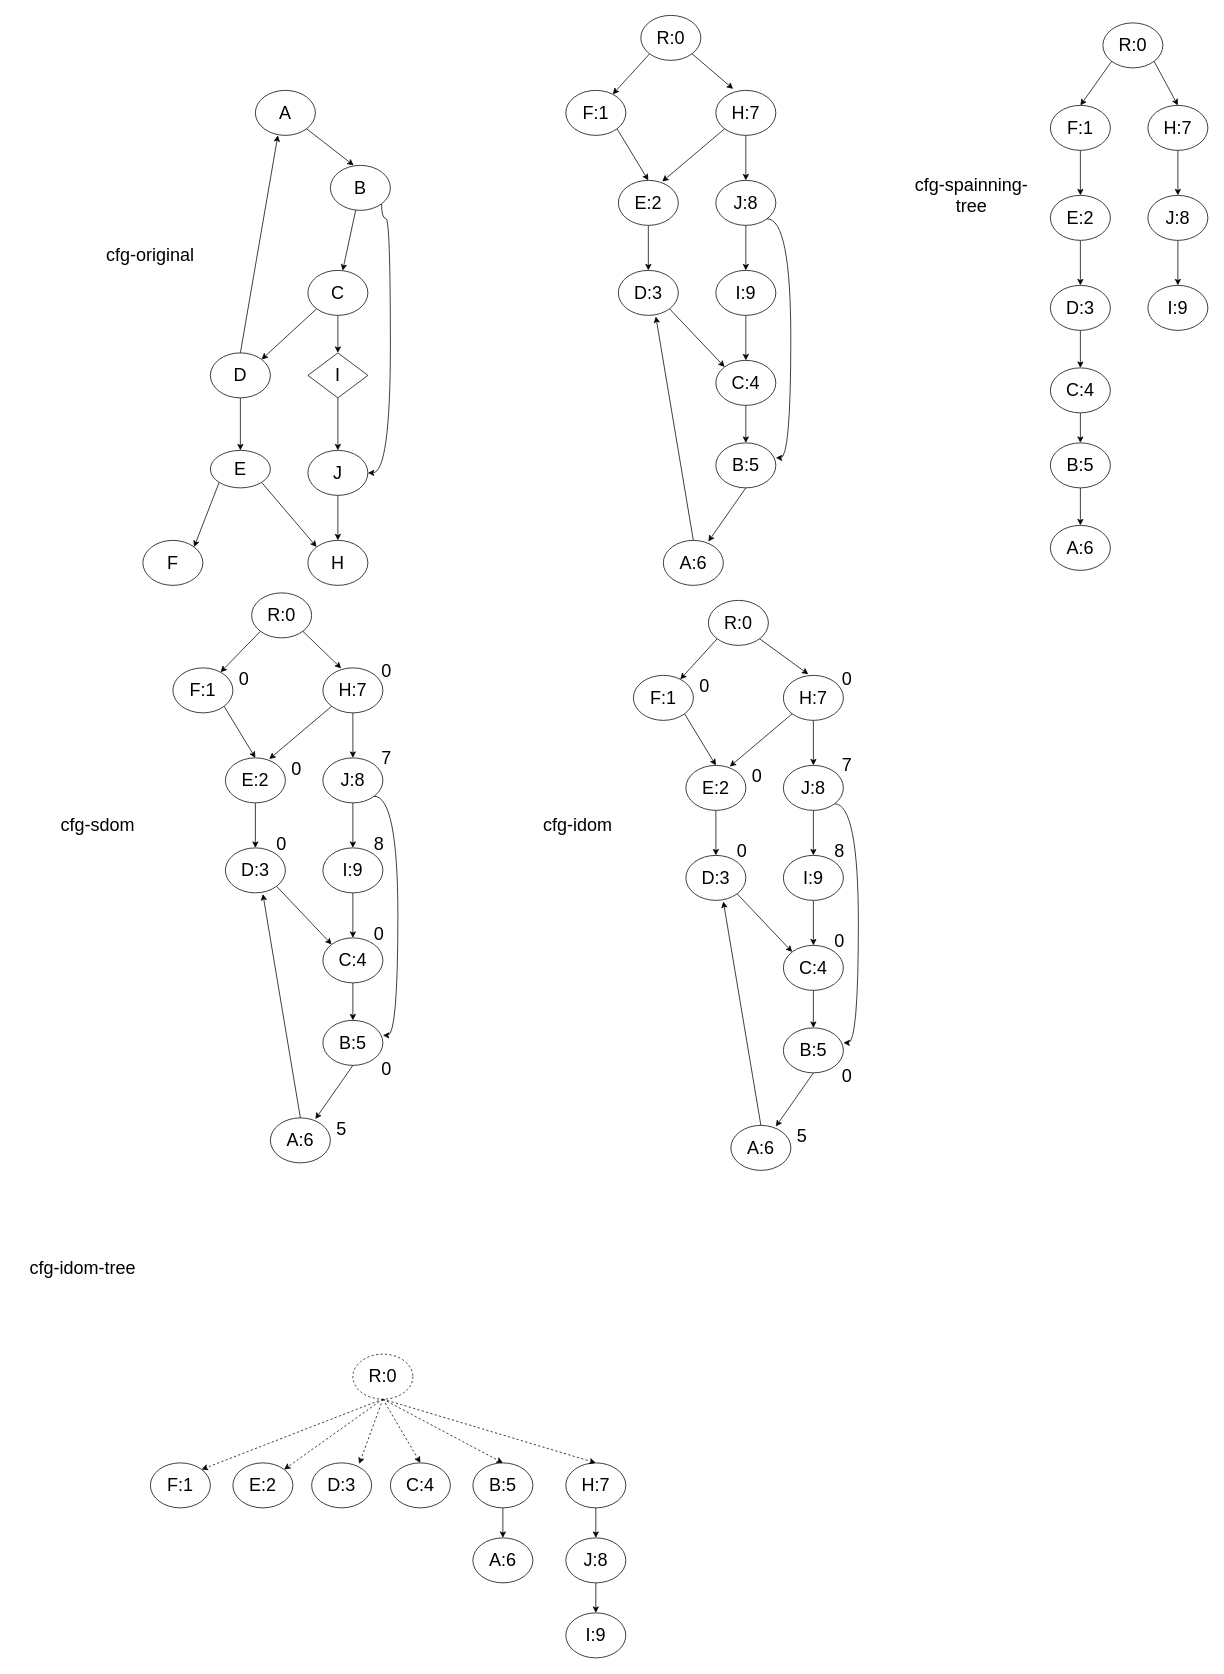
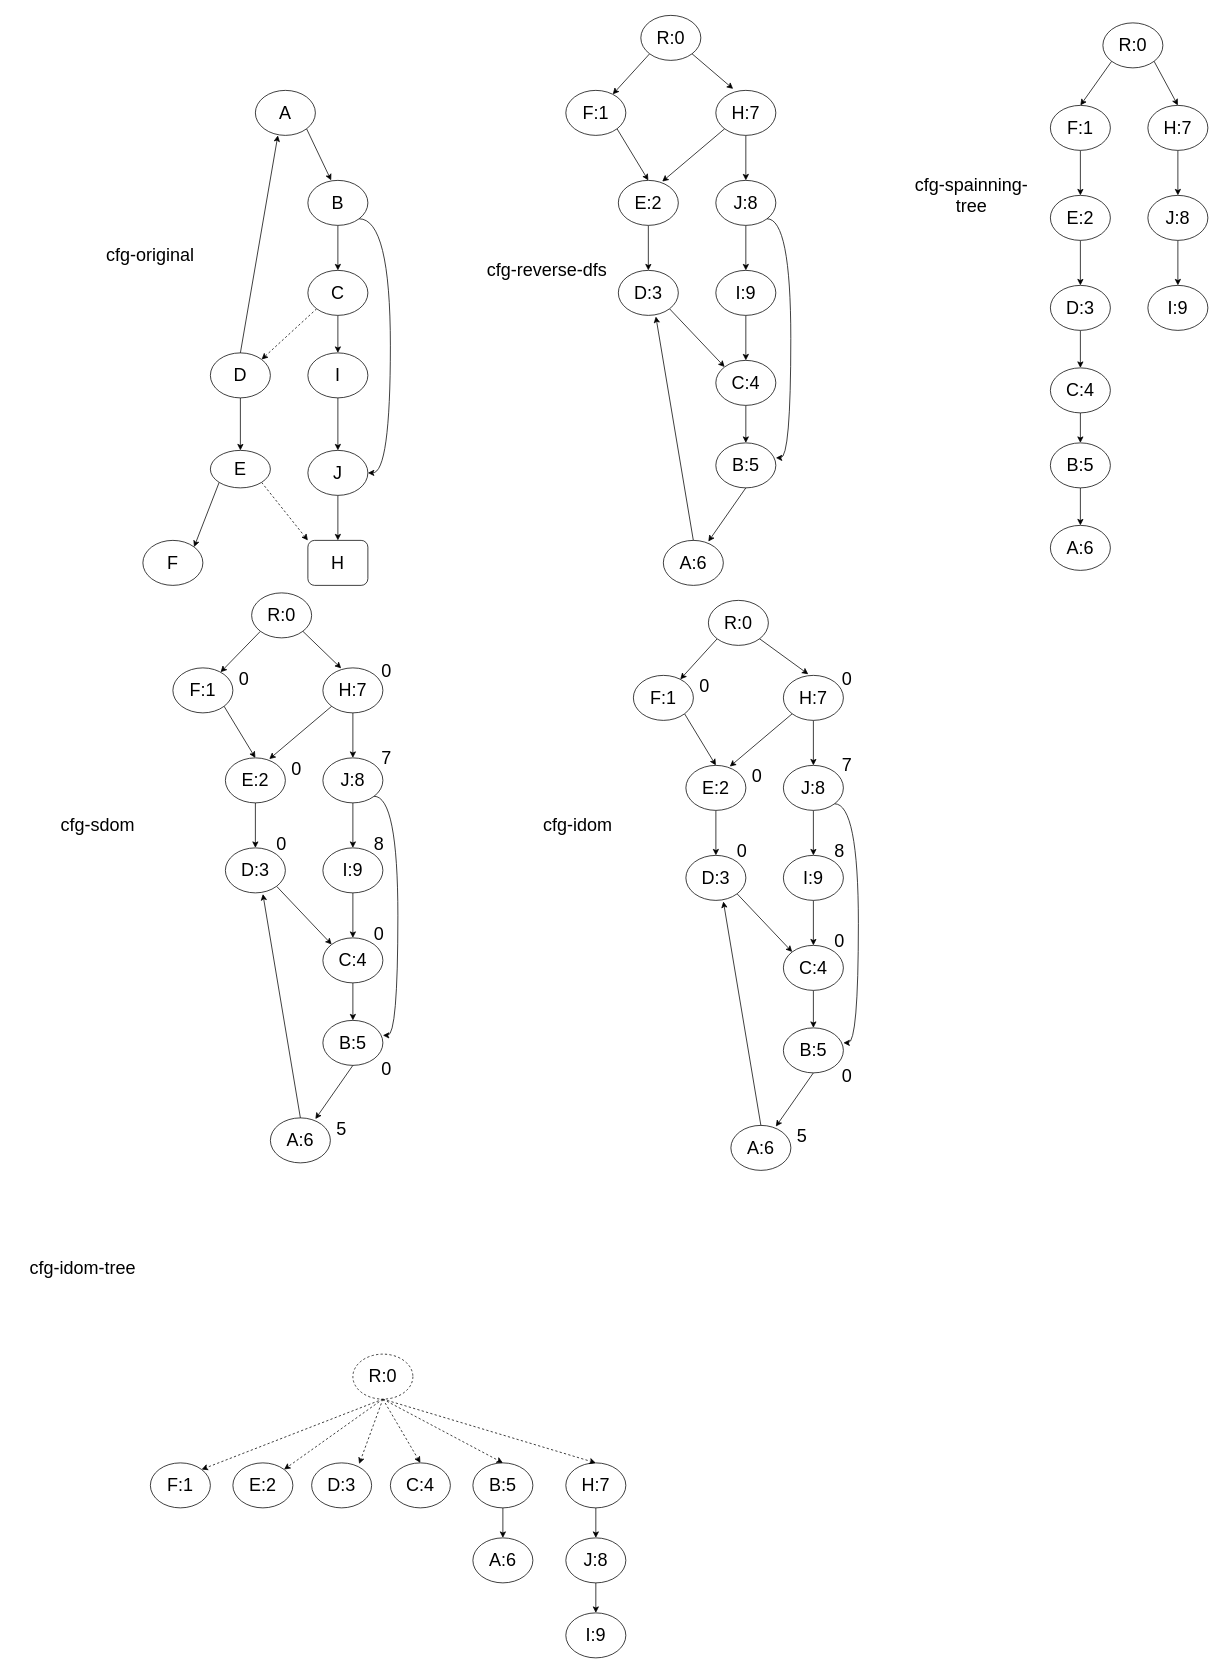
(360, 188) -> (338, 203)
none -> (547, 270)
(291, 333) -> (291, 333)
(338, 375) -> (338, 375)
(288, 513) -> (283, 509)
(338, 563) -> (338, 563)
